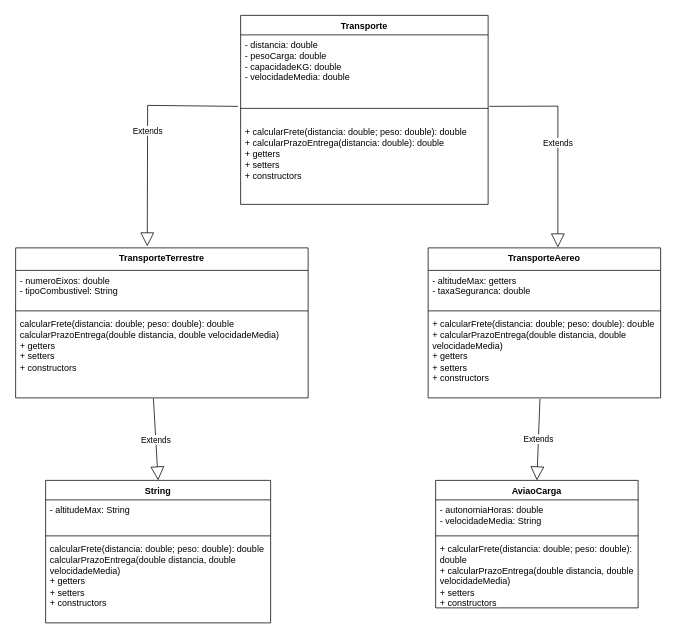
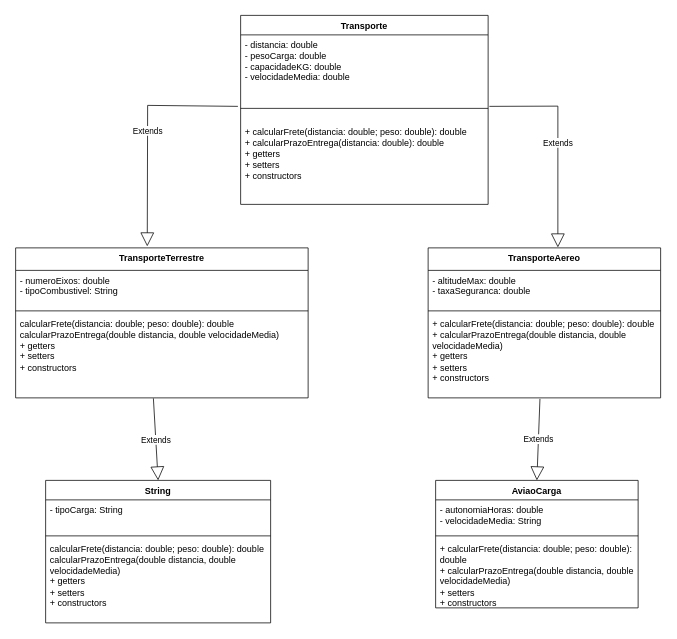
(486, 286) -> (486, 286)
(96, 511) -> (92, 511)
